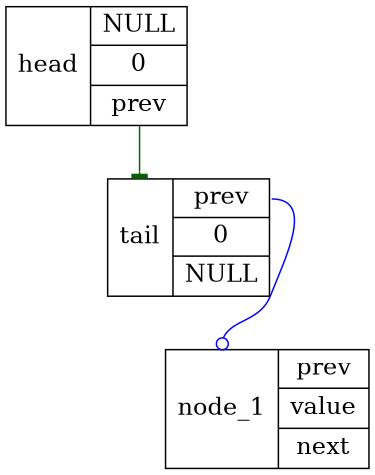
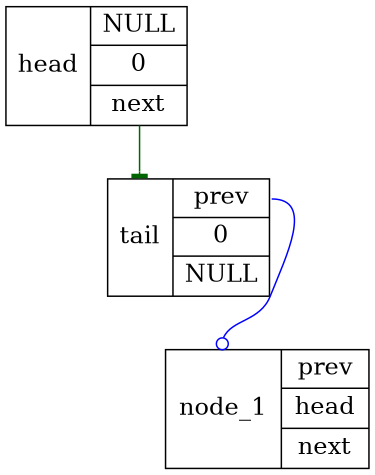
(139, 104) -> (139, 104)
(324, 407) -> (325, 407)
